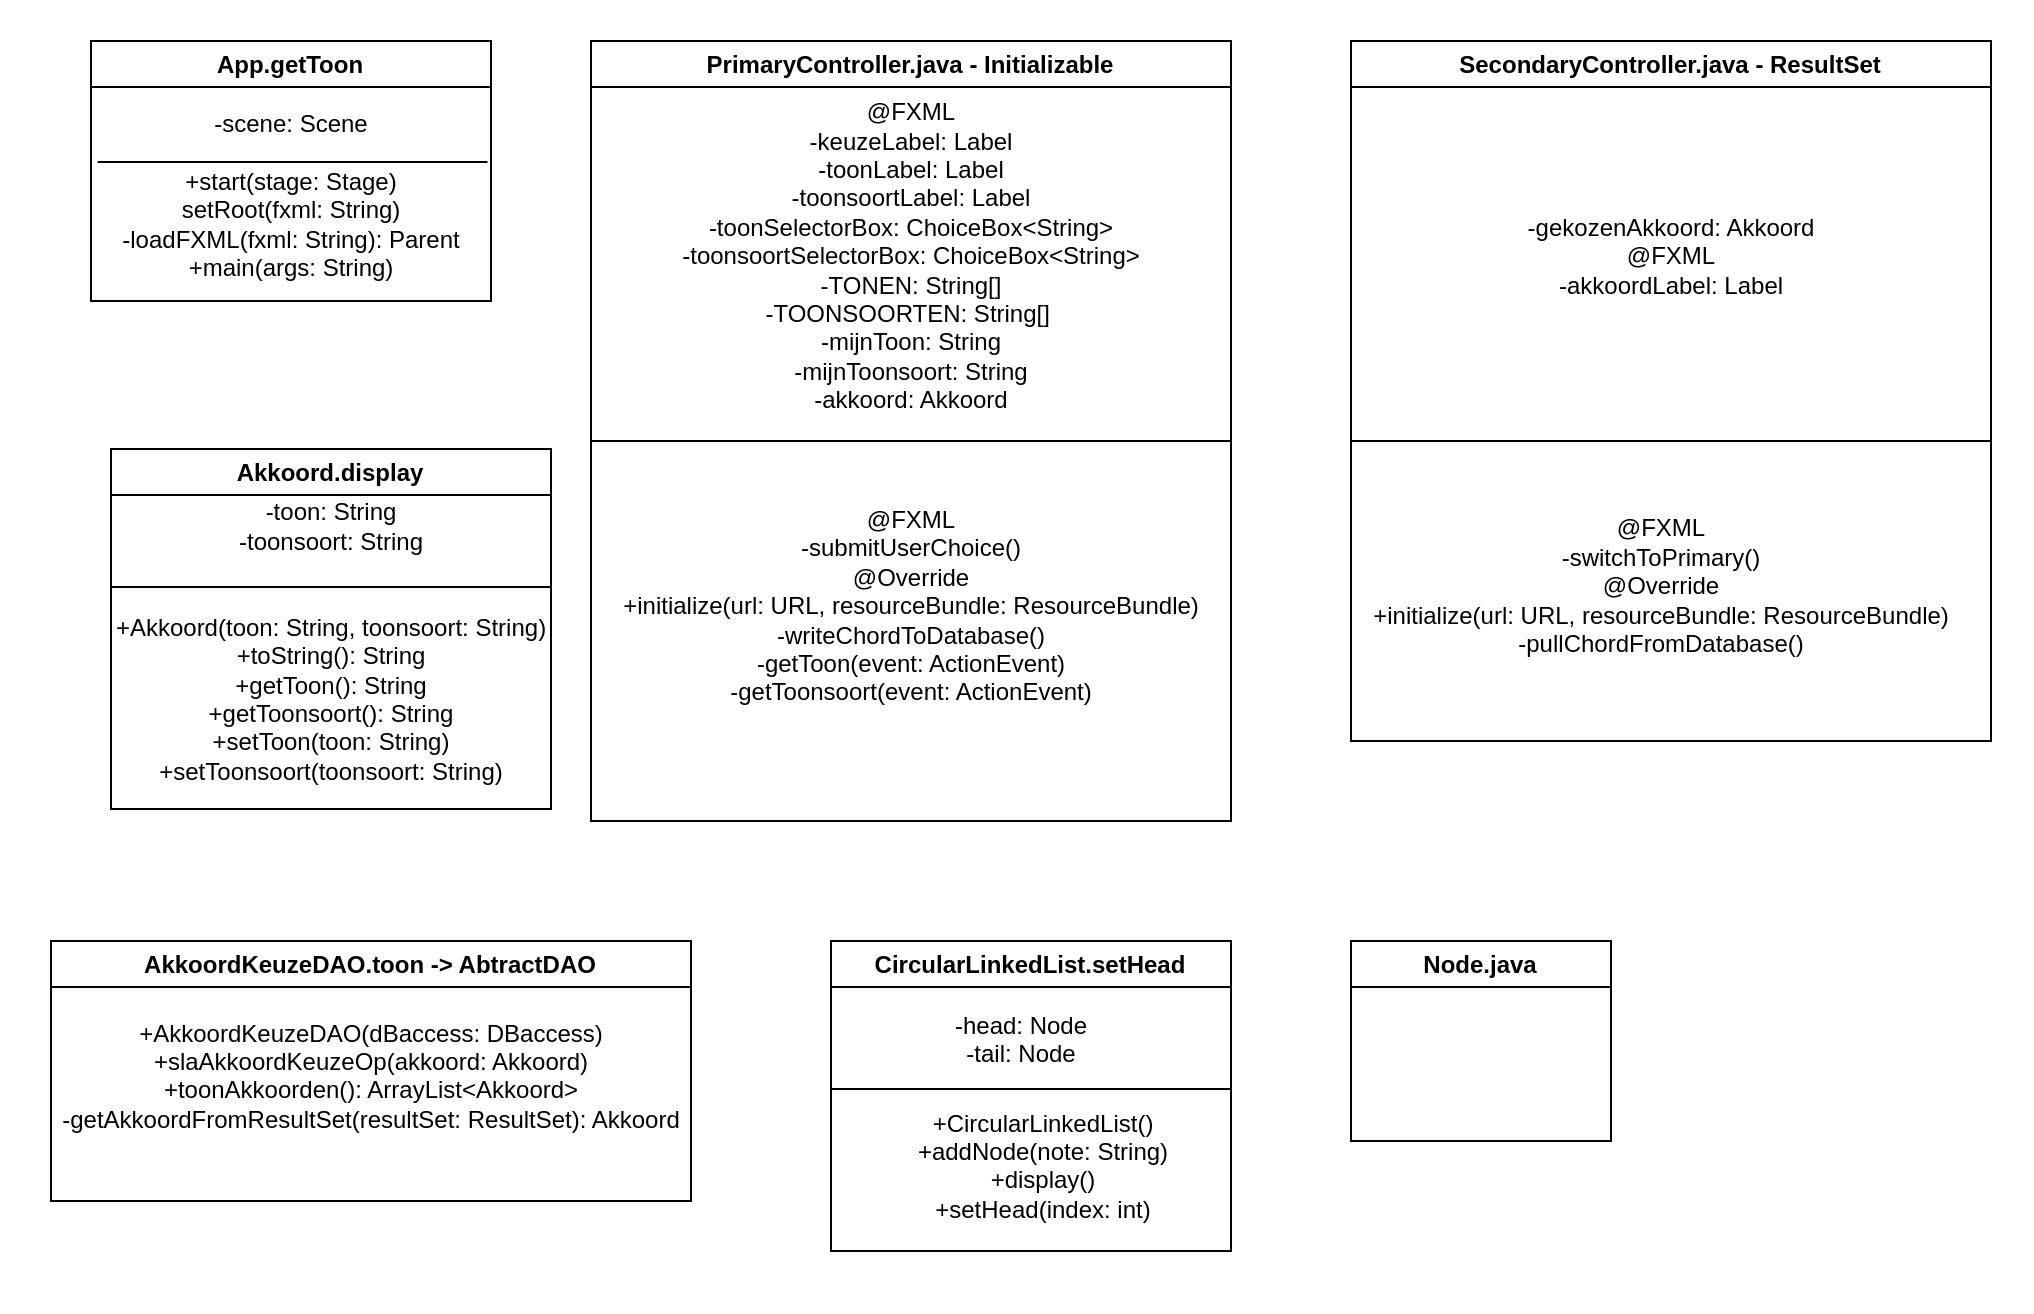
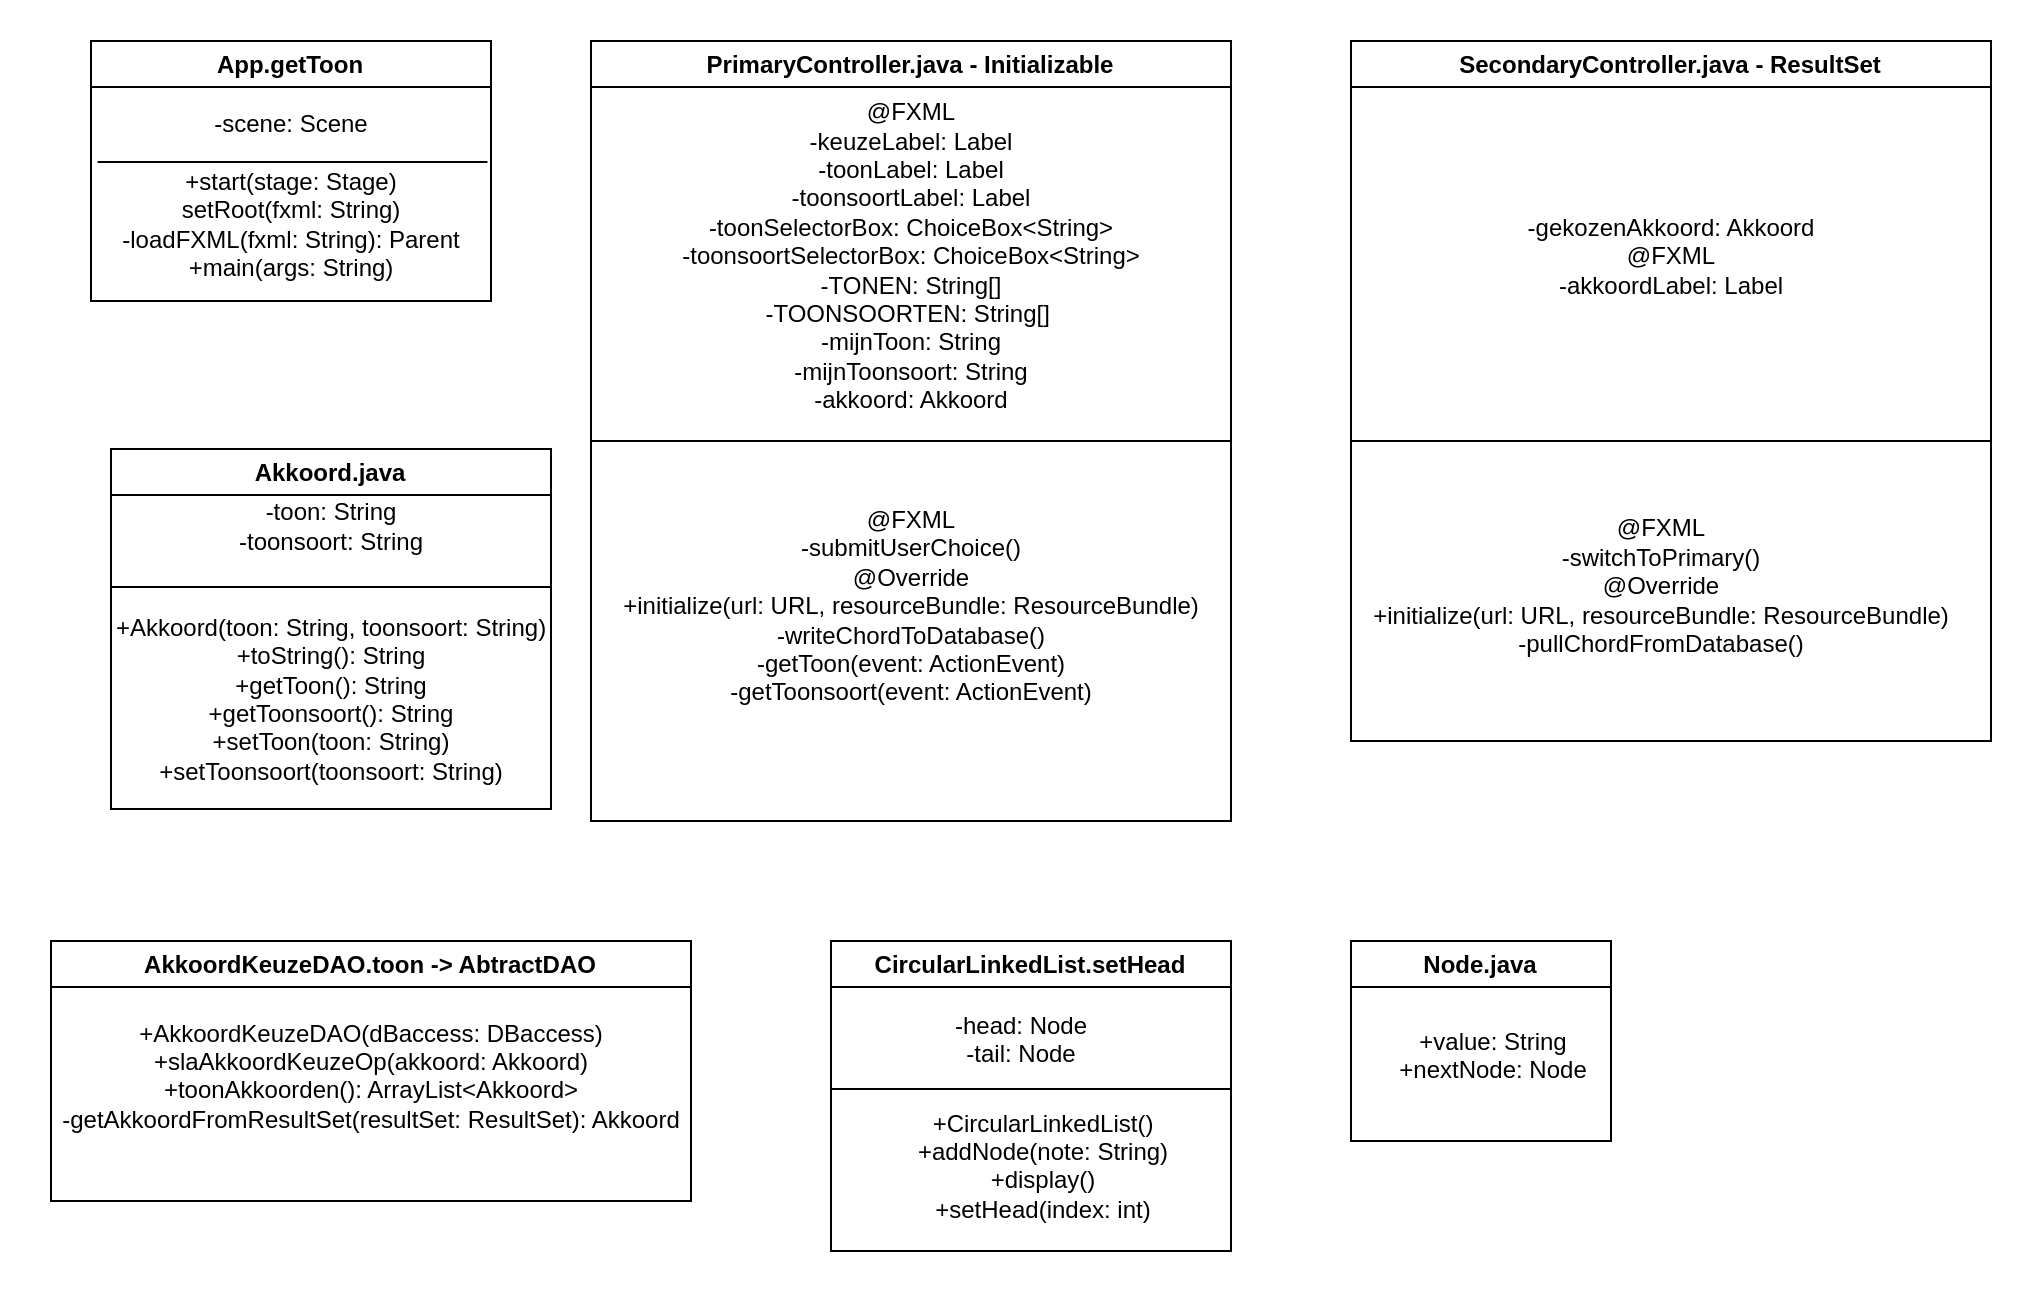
(330, 473) -> (330, 473)
none -> (1493, 1071)
